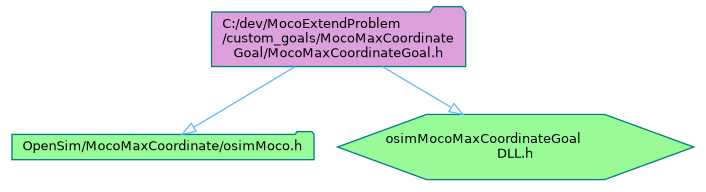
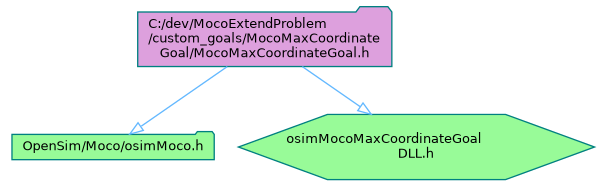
(163, 147) -> (113, 147)
